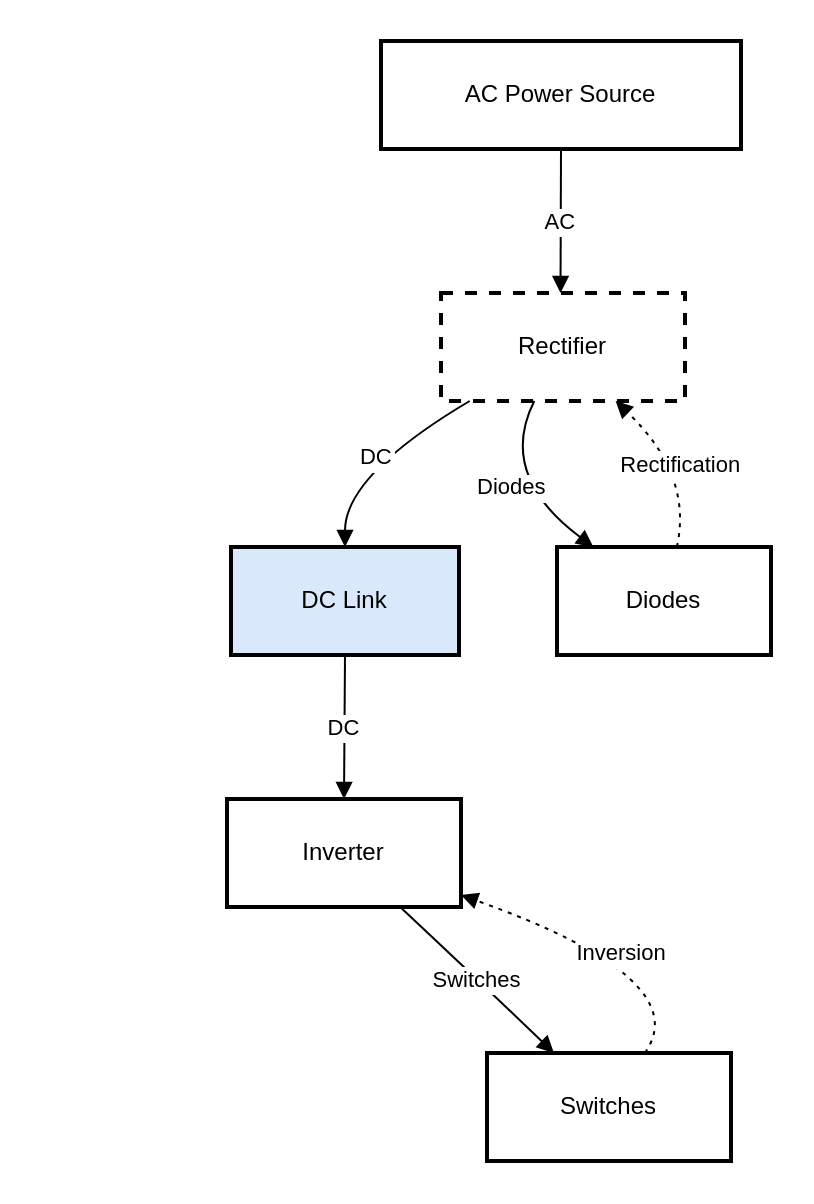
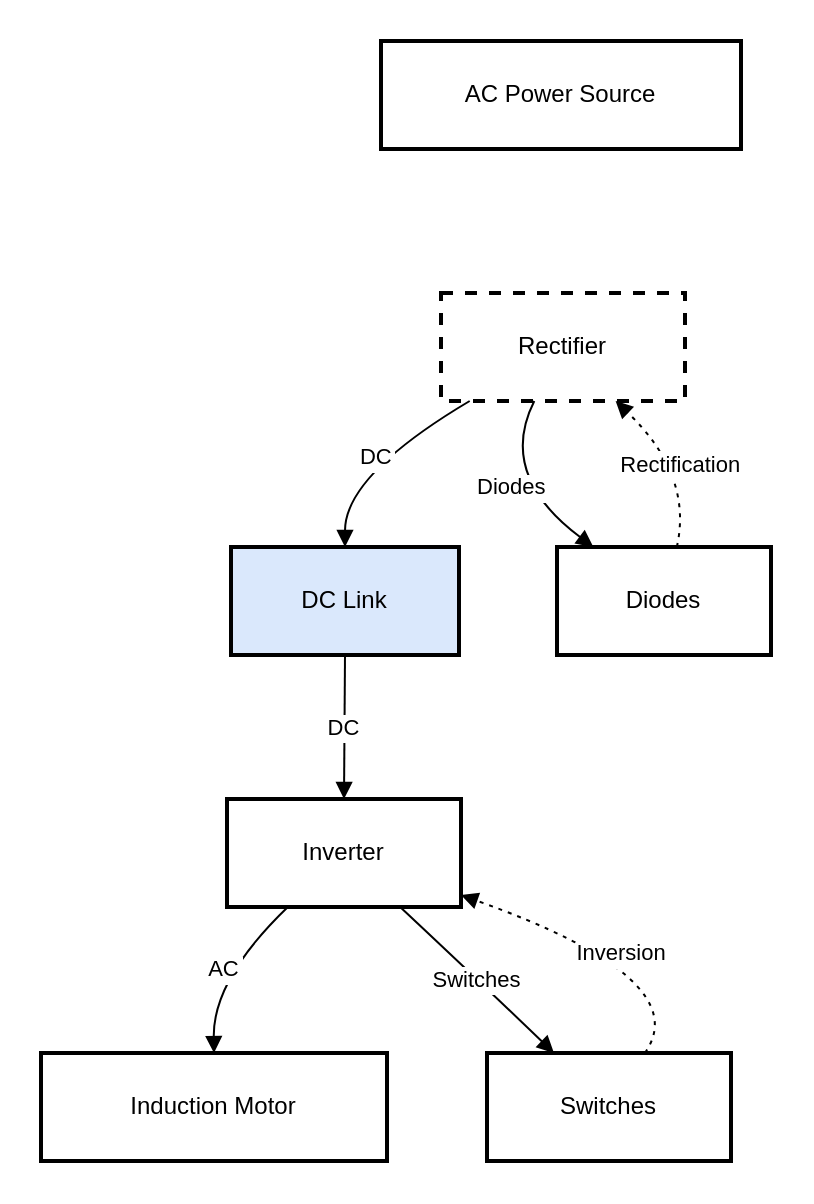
(561, 214) -> none
none -> (238, 965)
none -> (214, 1107)
